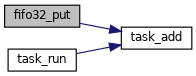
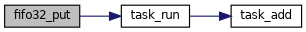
(95, 26) -> (95, 16)
